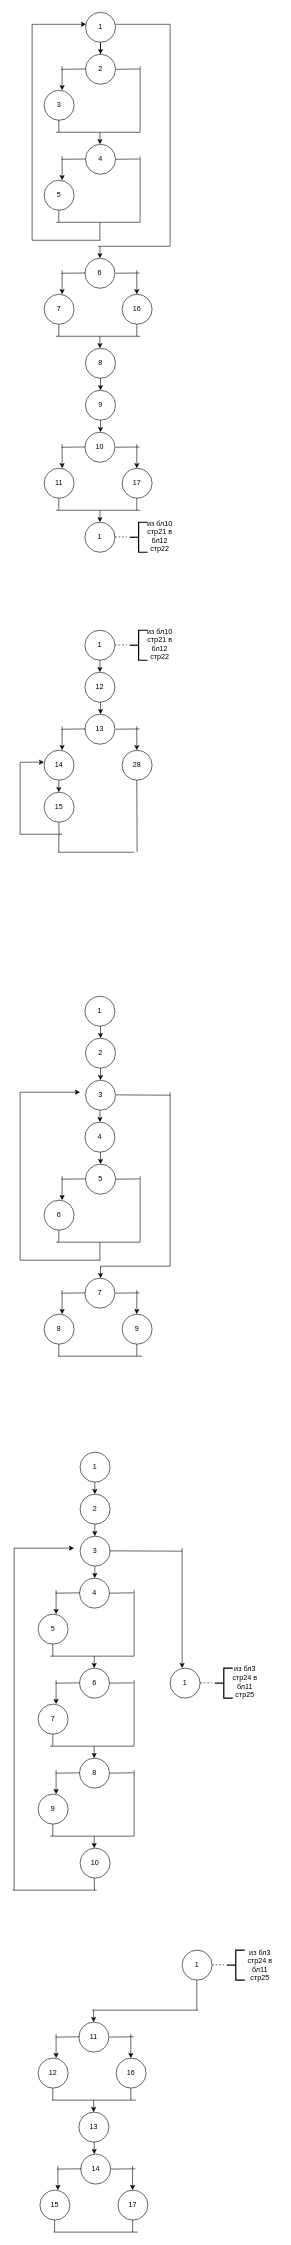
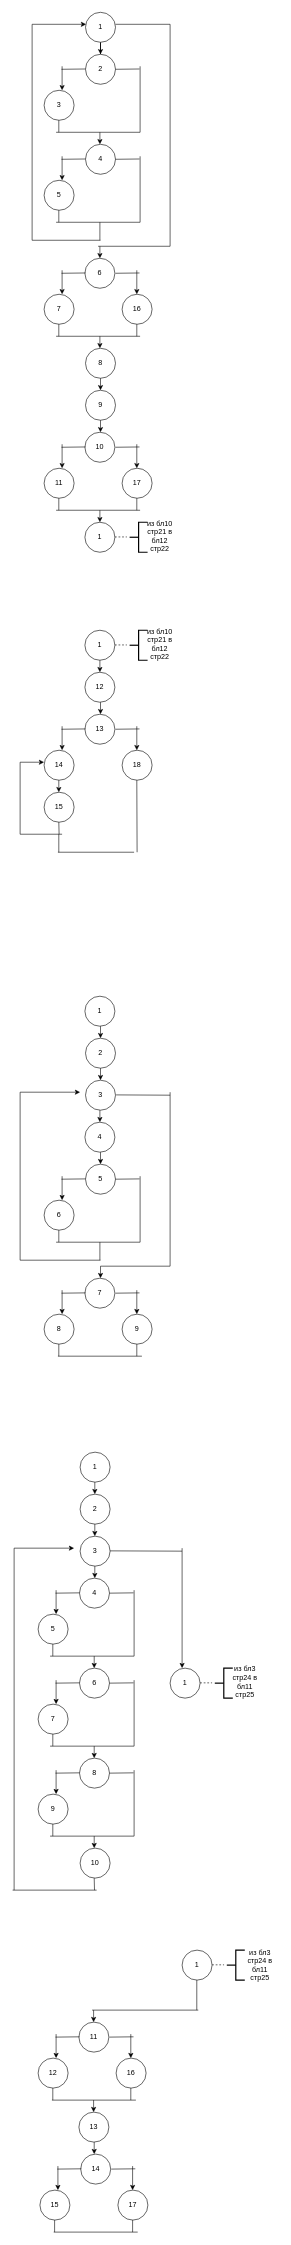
(137, 765) -> (137, 765)
